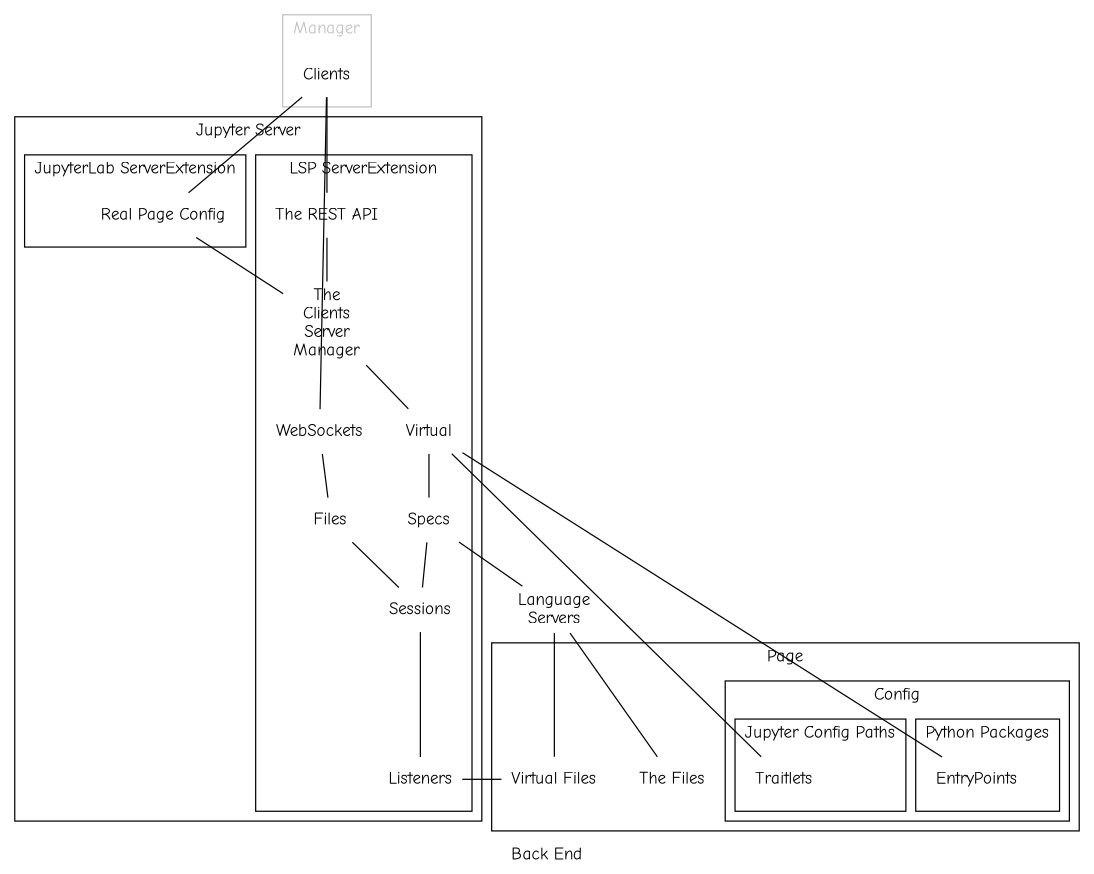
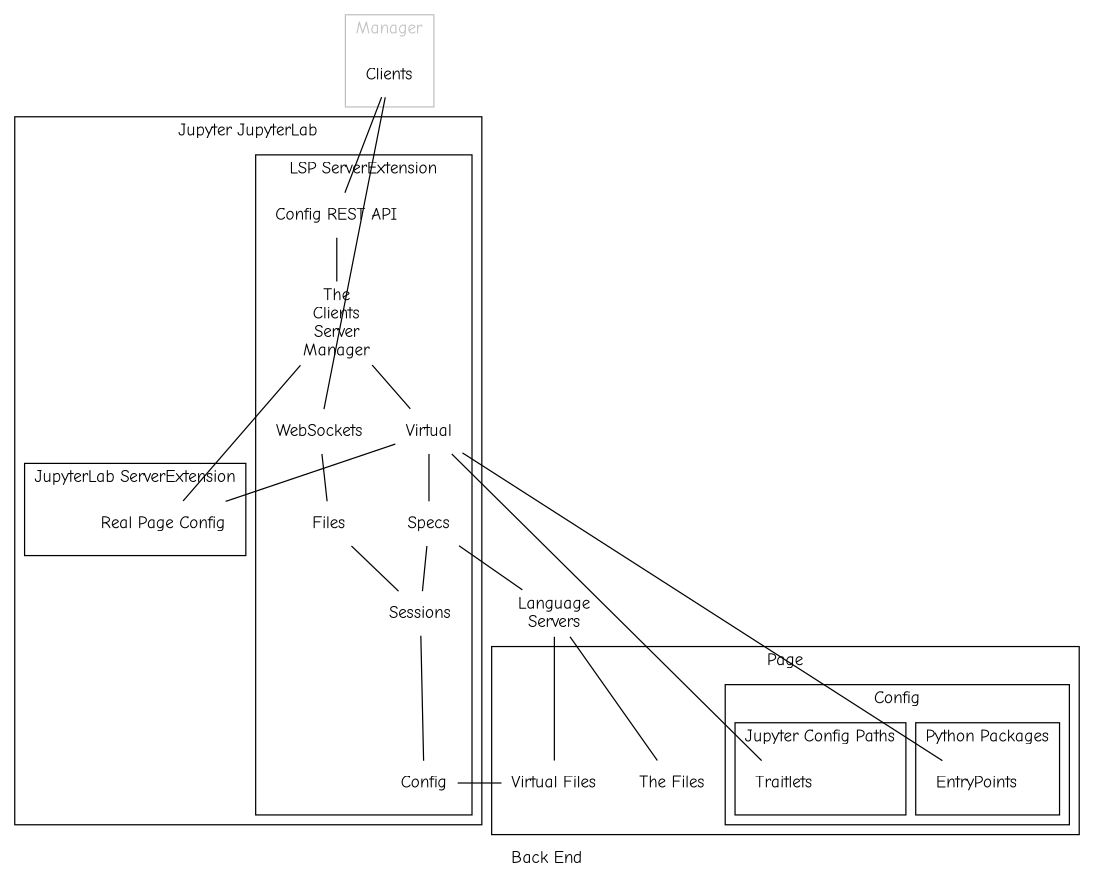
(248, 131) -> (248, 131)
(245, 145) -> (311, 473)
(327, 215) -> (337, 215)
(420, 779) -> (424, 783)
